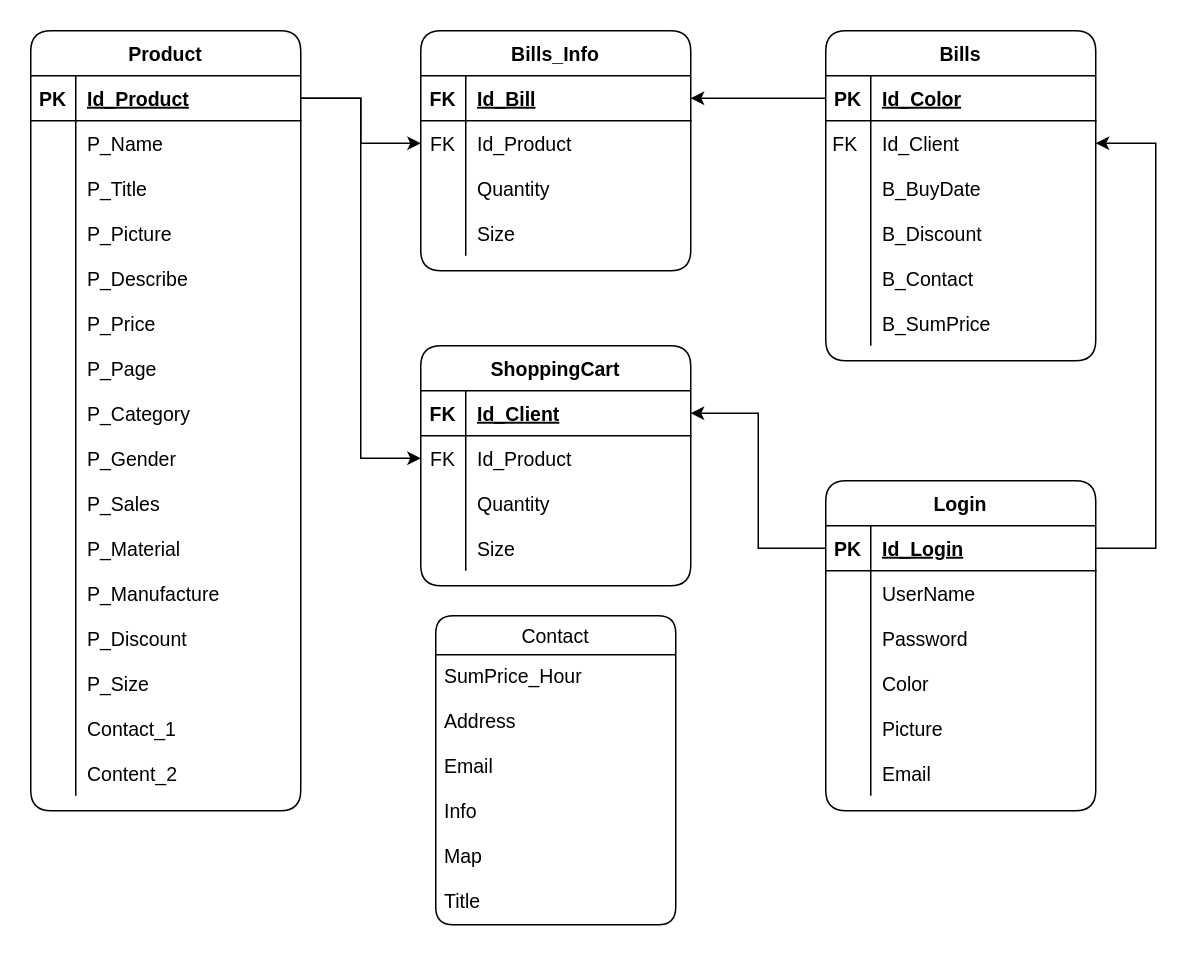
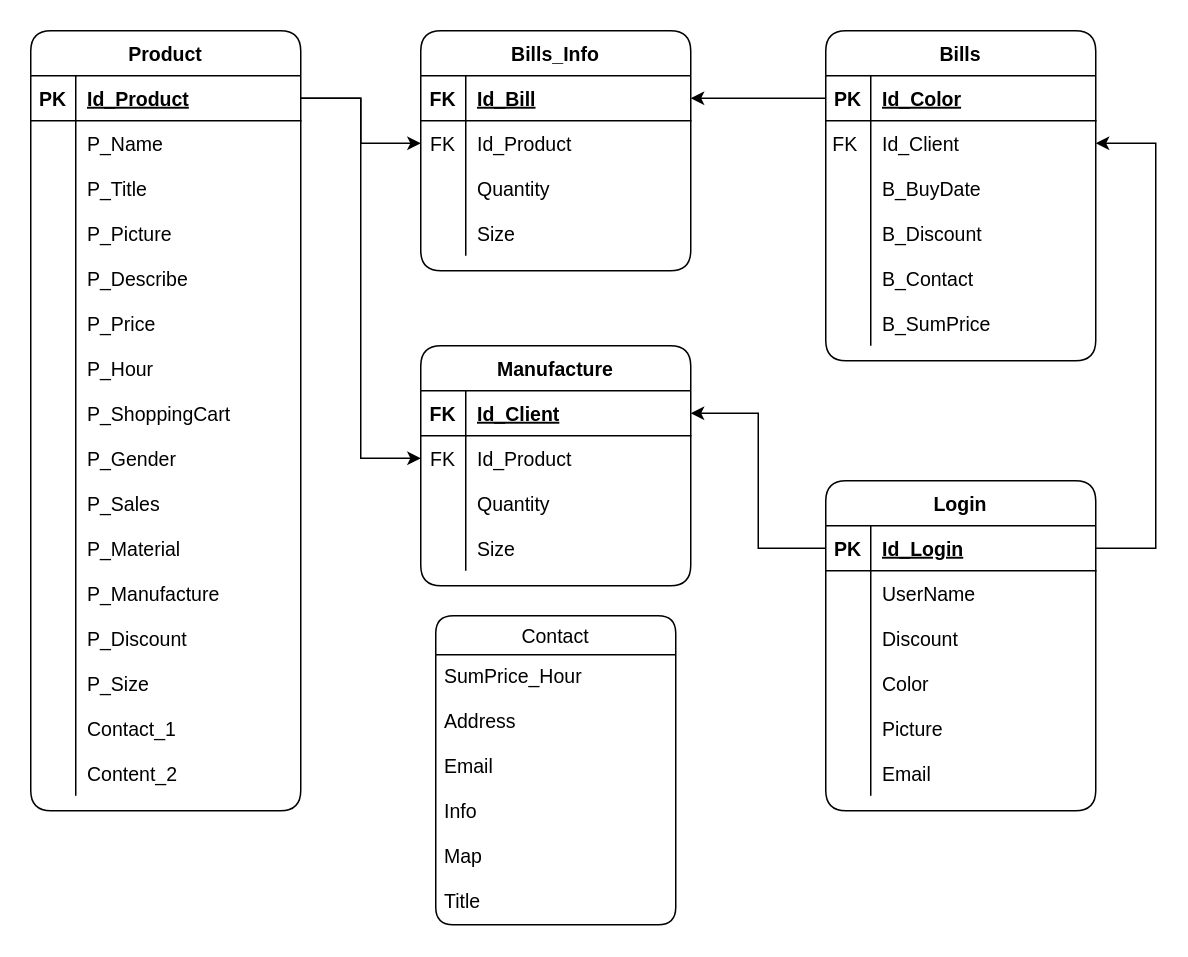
(120, 369) -> (120, 369)
(555, 369) -> (555, 369)
(142, 414) -> (161, 414)
(926, 639) -> (923, 639)
